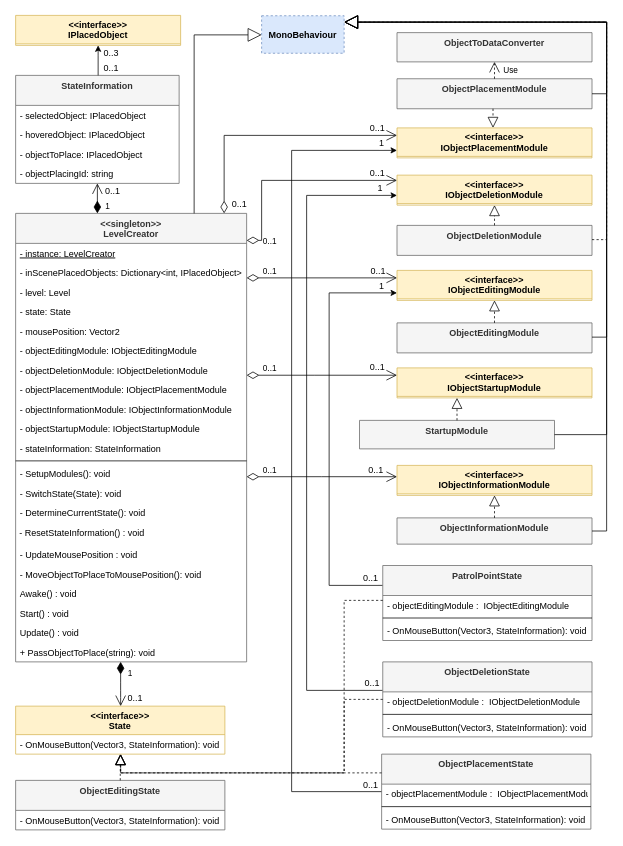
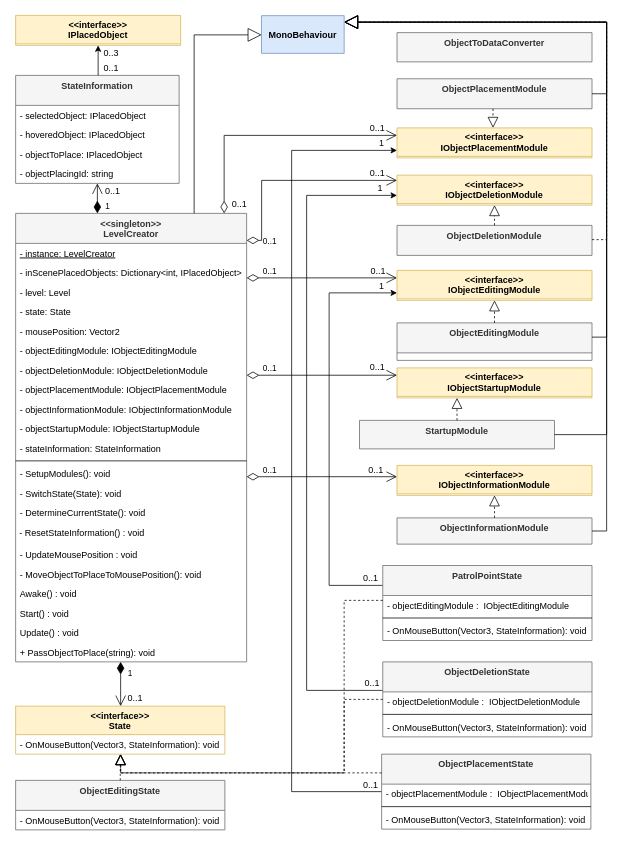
(303, 35) -> (303, 35)
(494, 72) -> none
(494, 338) -> (494, 342)
